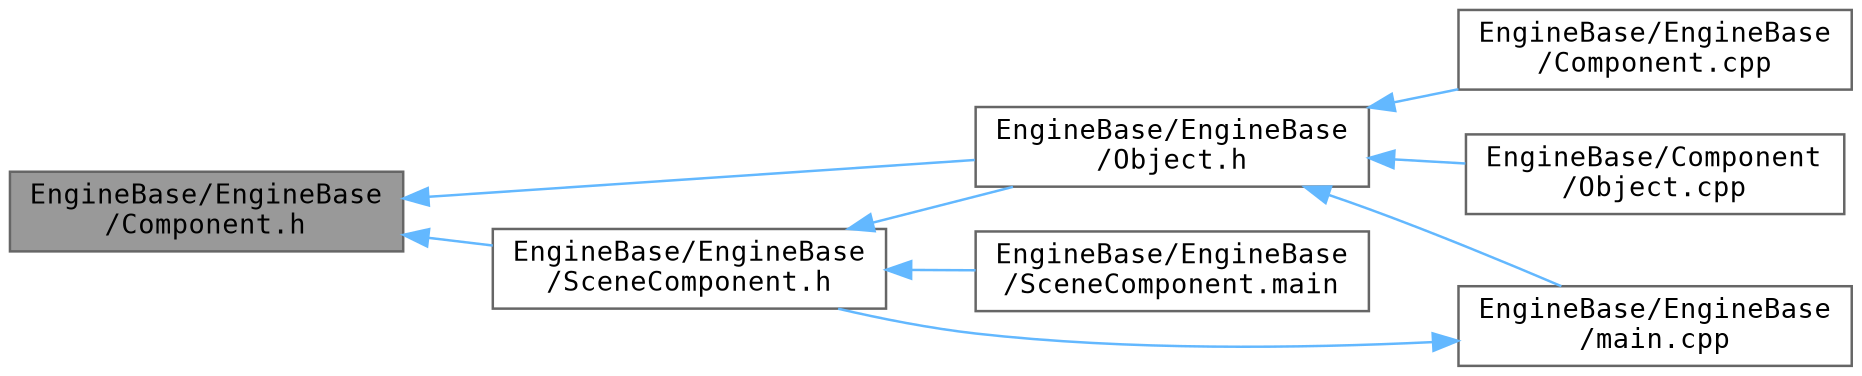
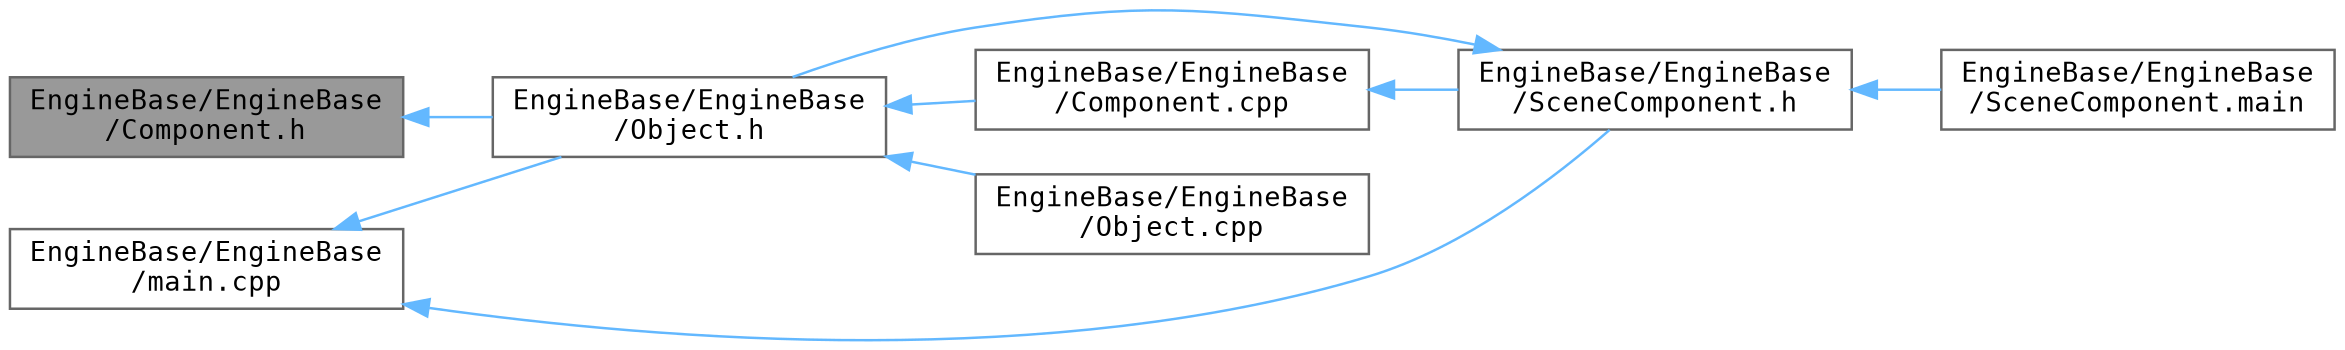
(1655, 174) -> (1172, 214)
(1446, 239) -> (460, 189)
(461, 242) -> (1426, 90)
